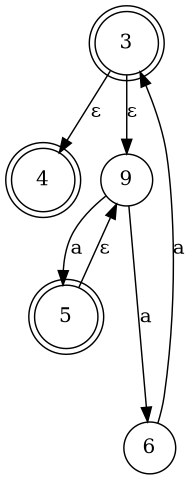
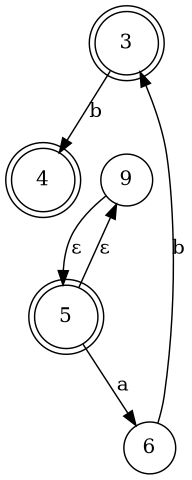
(127, 107) -> none
(96, 112) -> (96, 112)
(77, 248) -> (77, 248)
(179, 248) -> (179, 248)
(138, 307) -> (105, 379)
